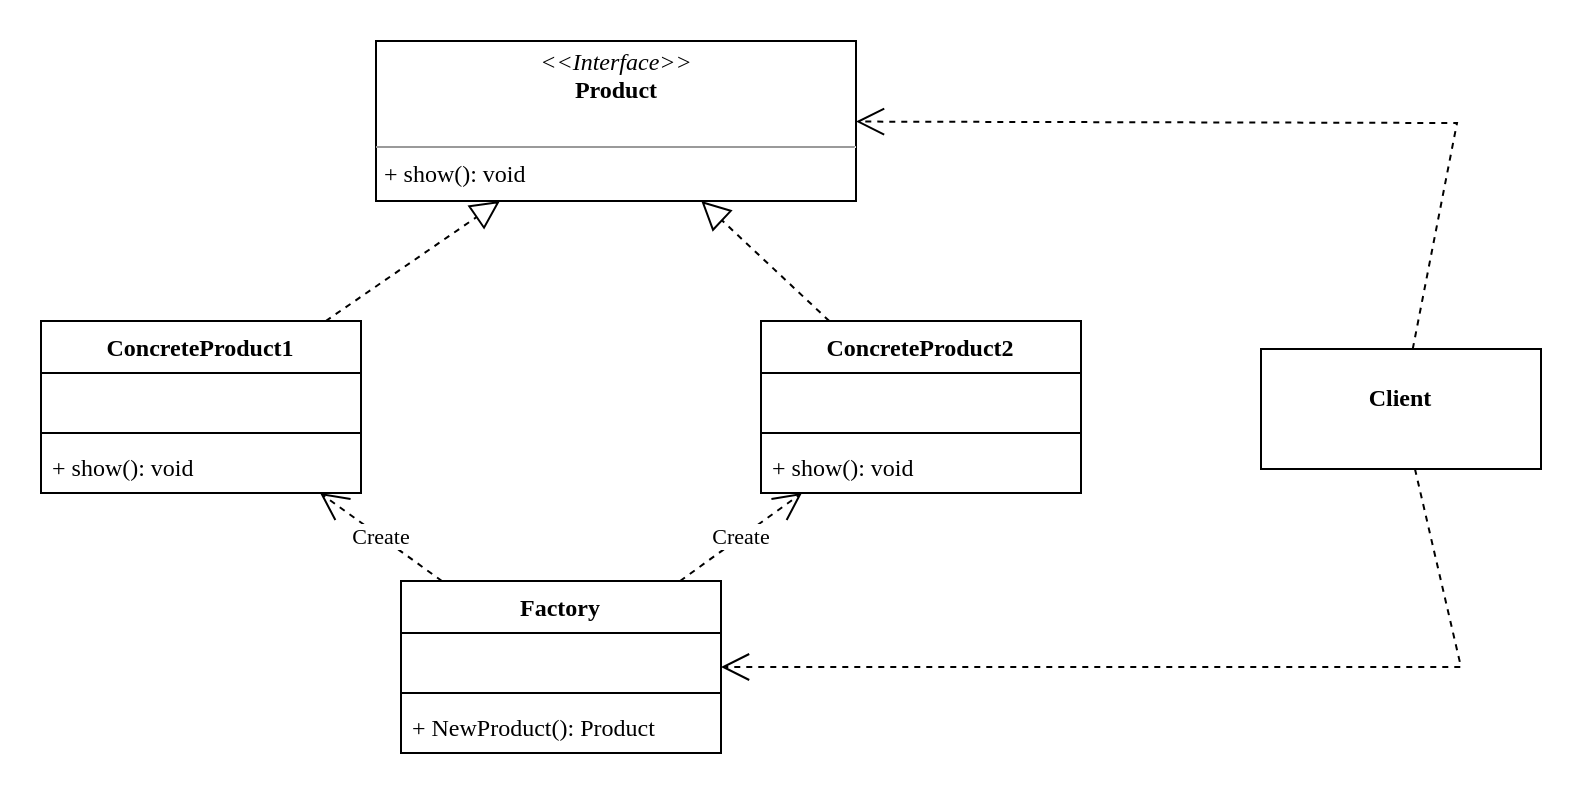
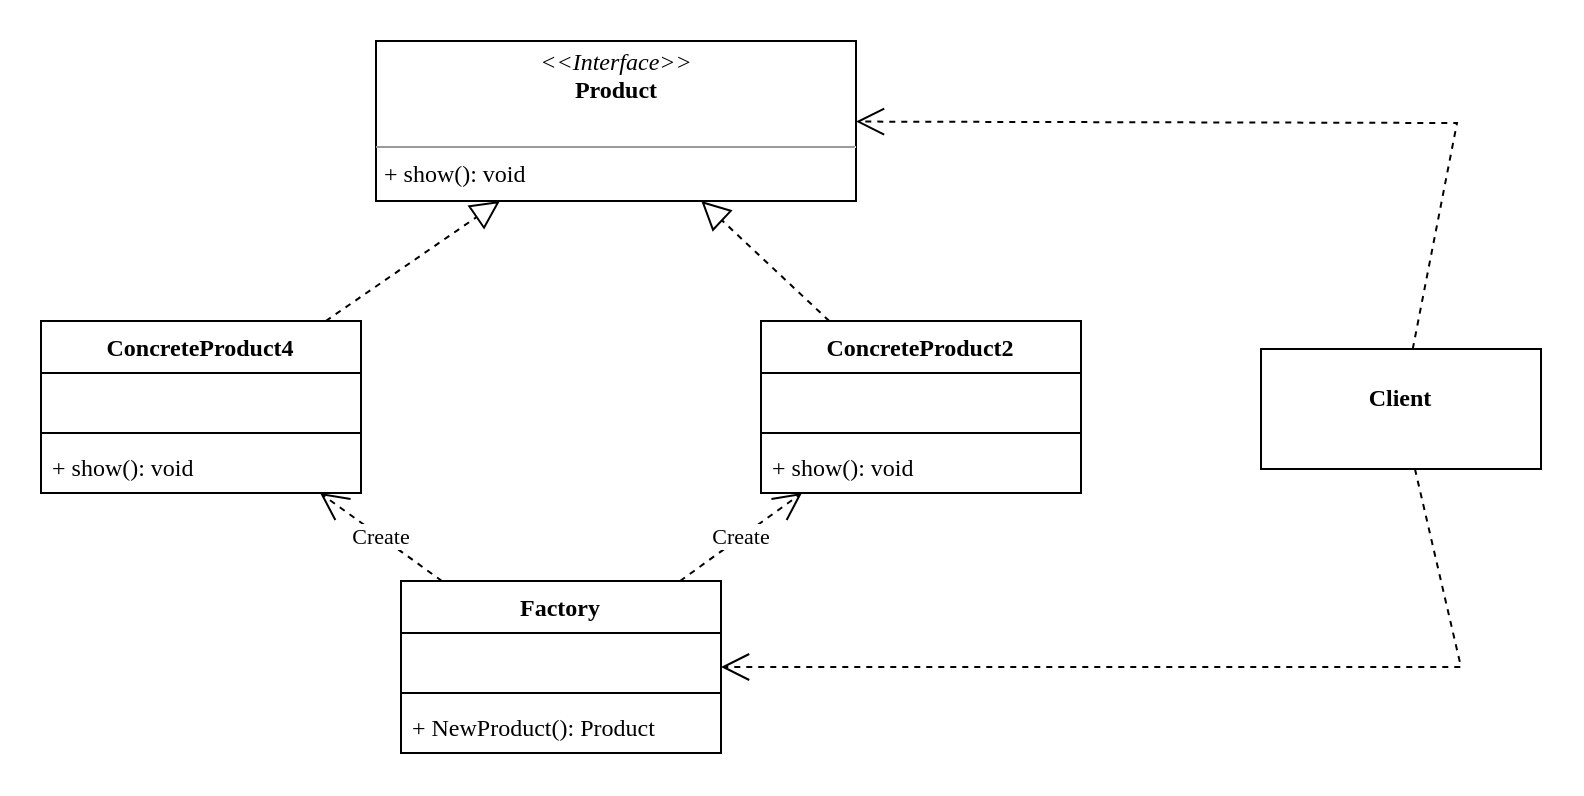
(200, 348) -> (200, 348)
